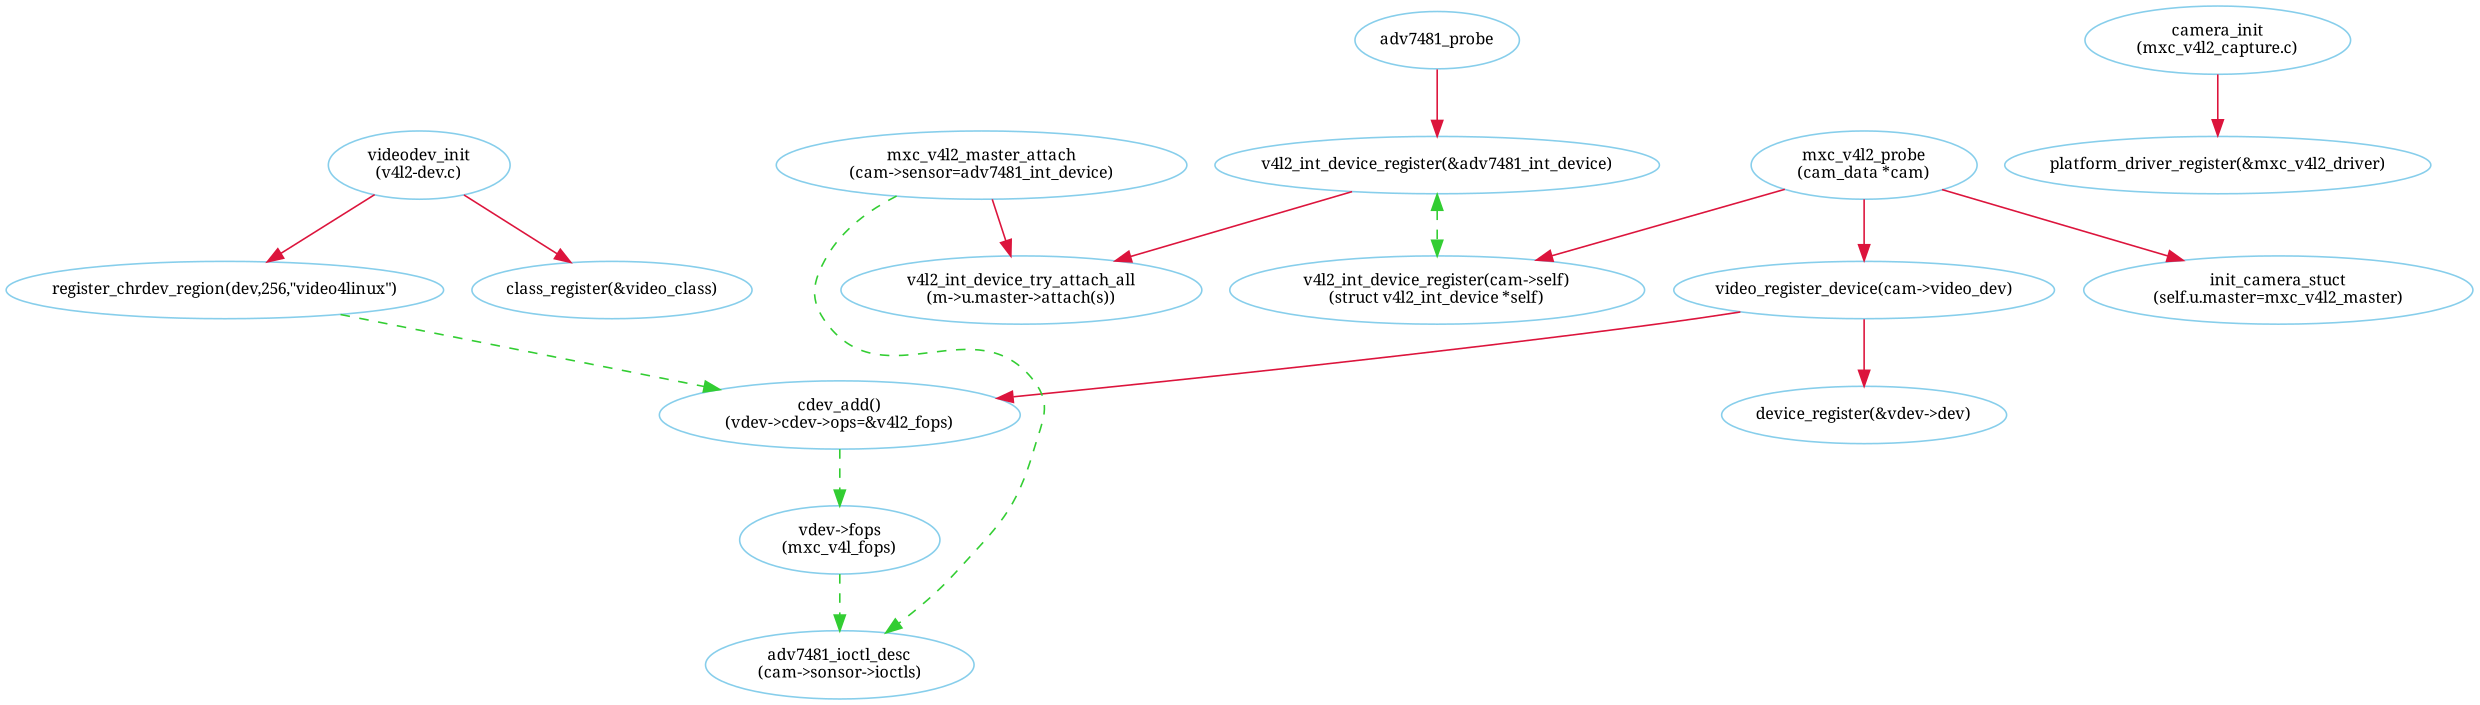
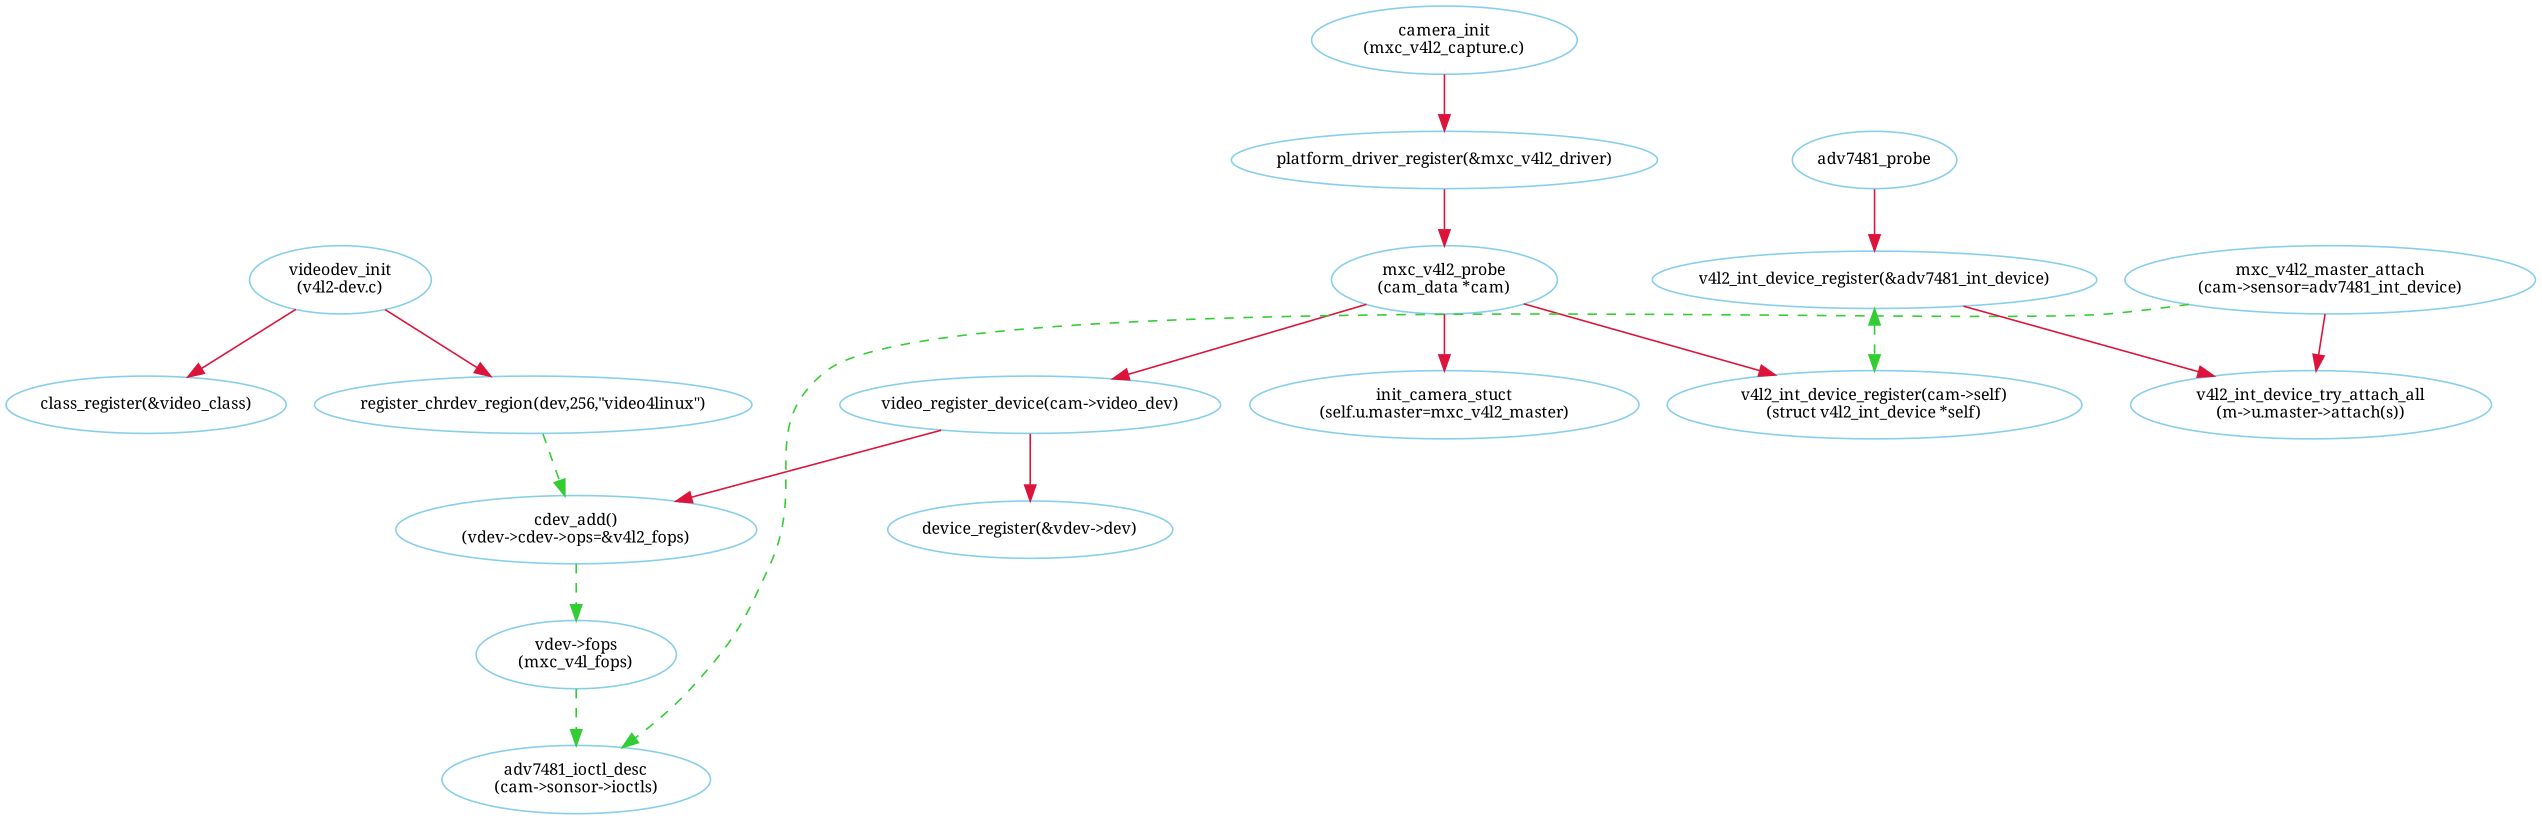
none -> (1444, 209)
